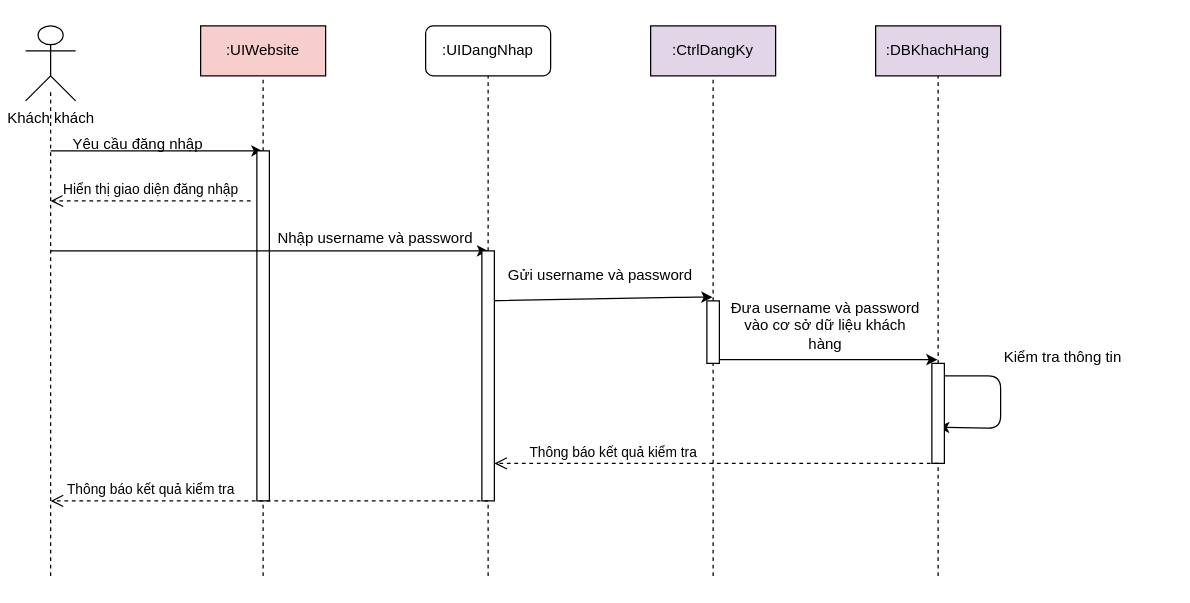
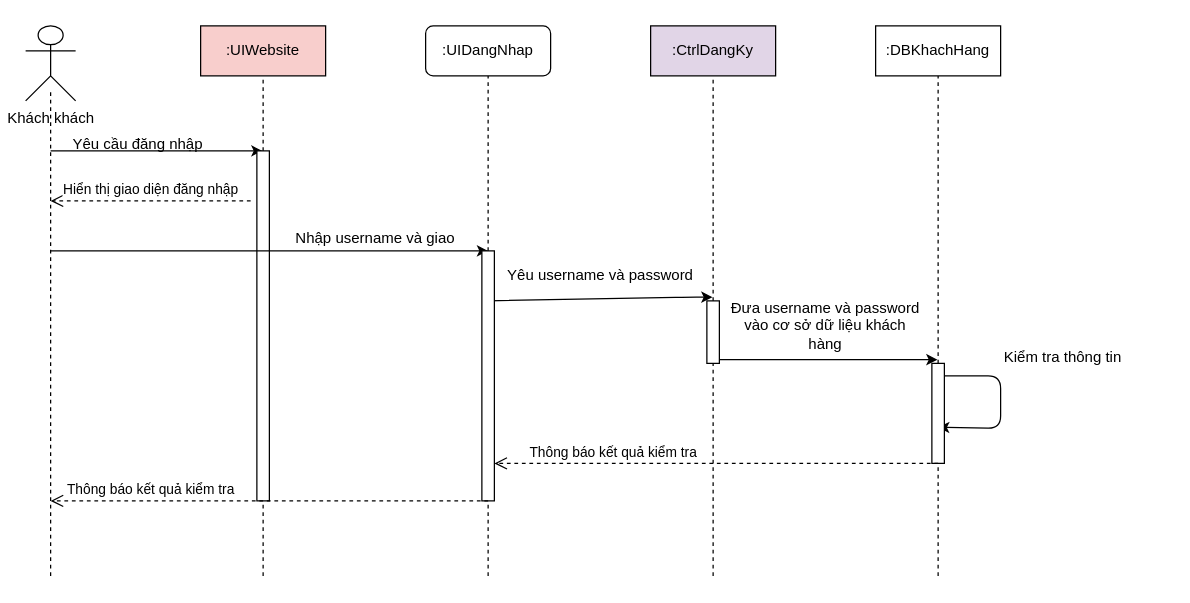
(938, 51) -> (938, 51)
(376, 238) -> (376, 238)
(601, 276) -> (601, 276)
